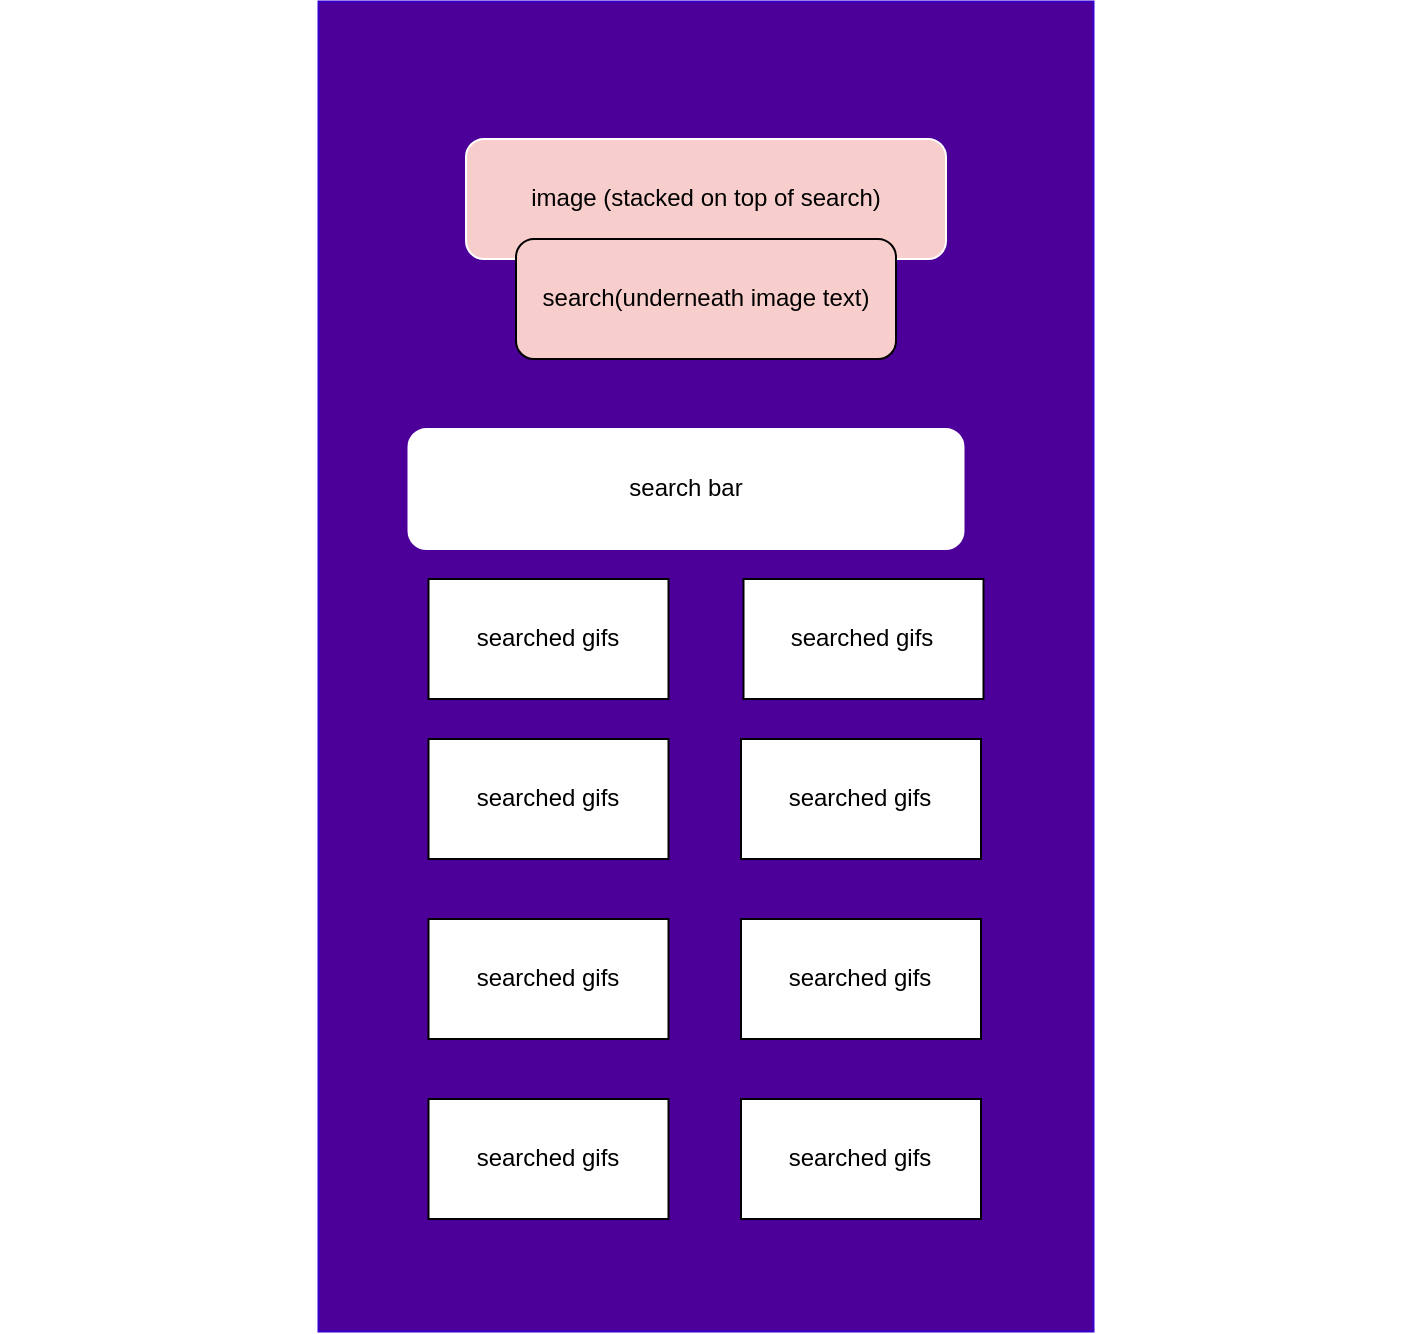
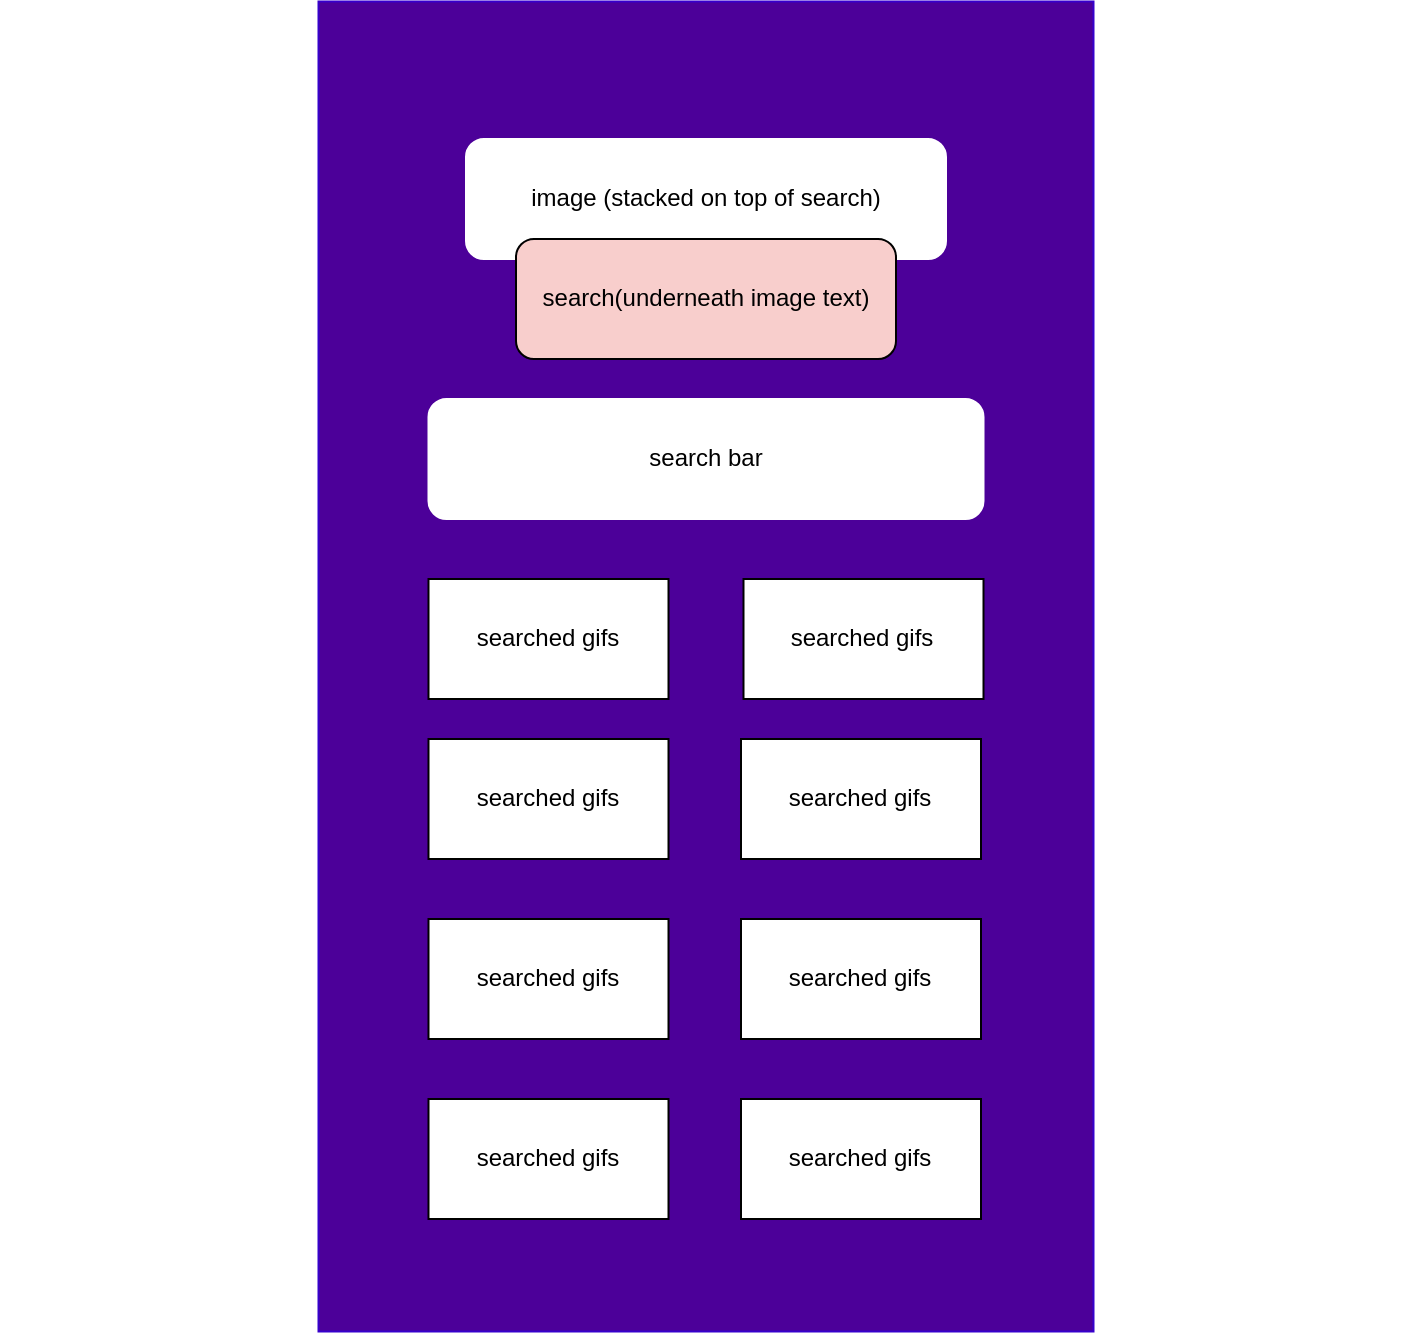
(706, 199) -> (706, 199)
(686, 489) -> (706, 459)
